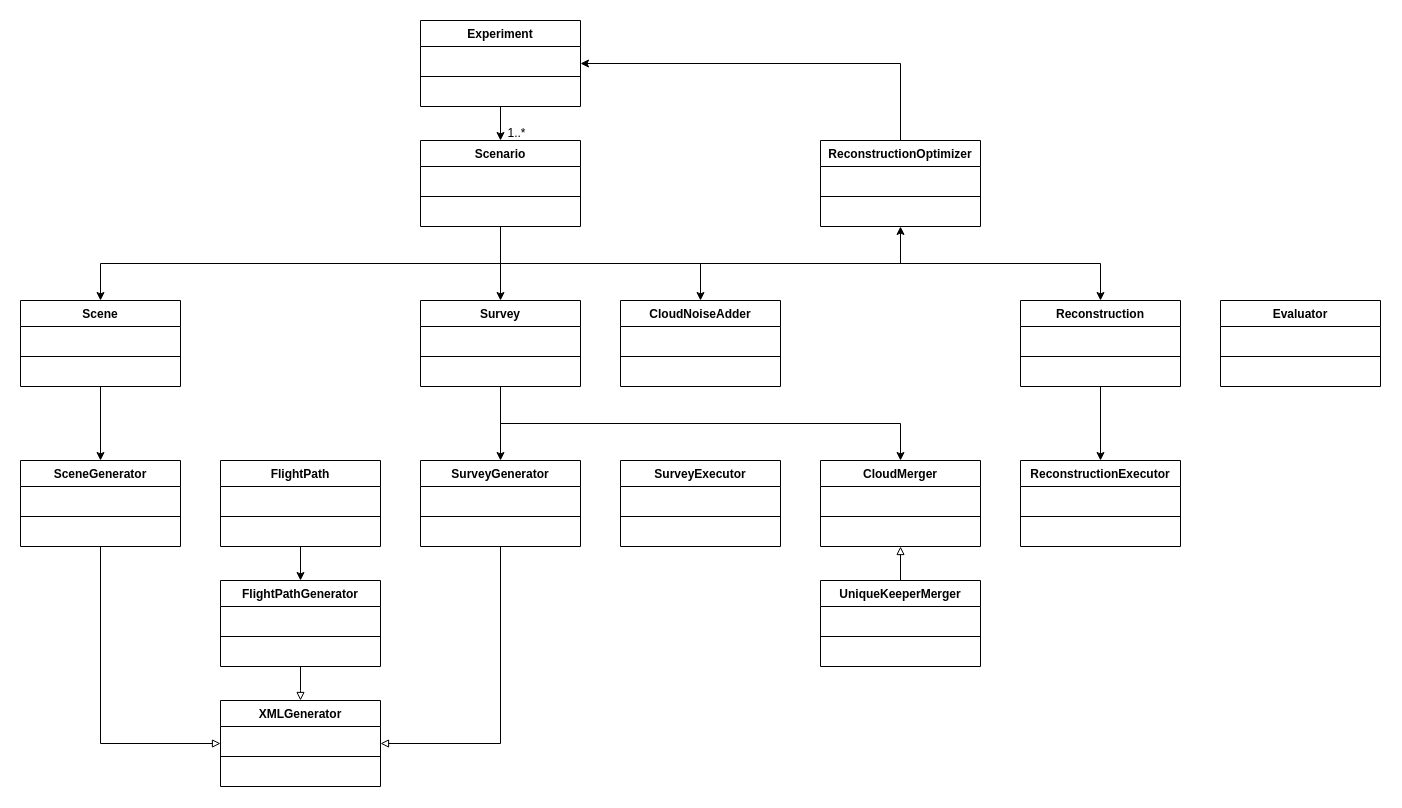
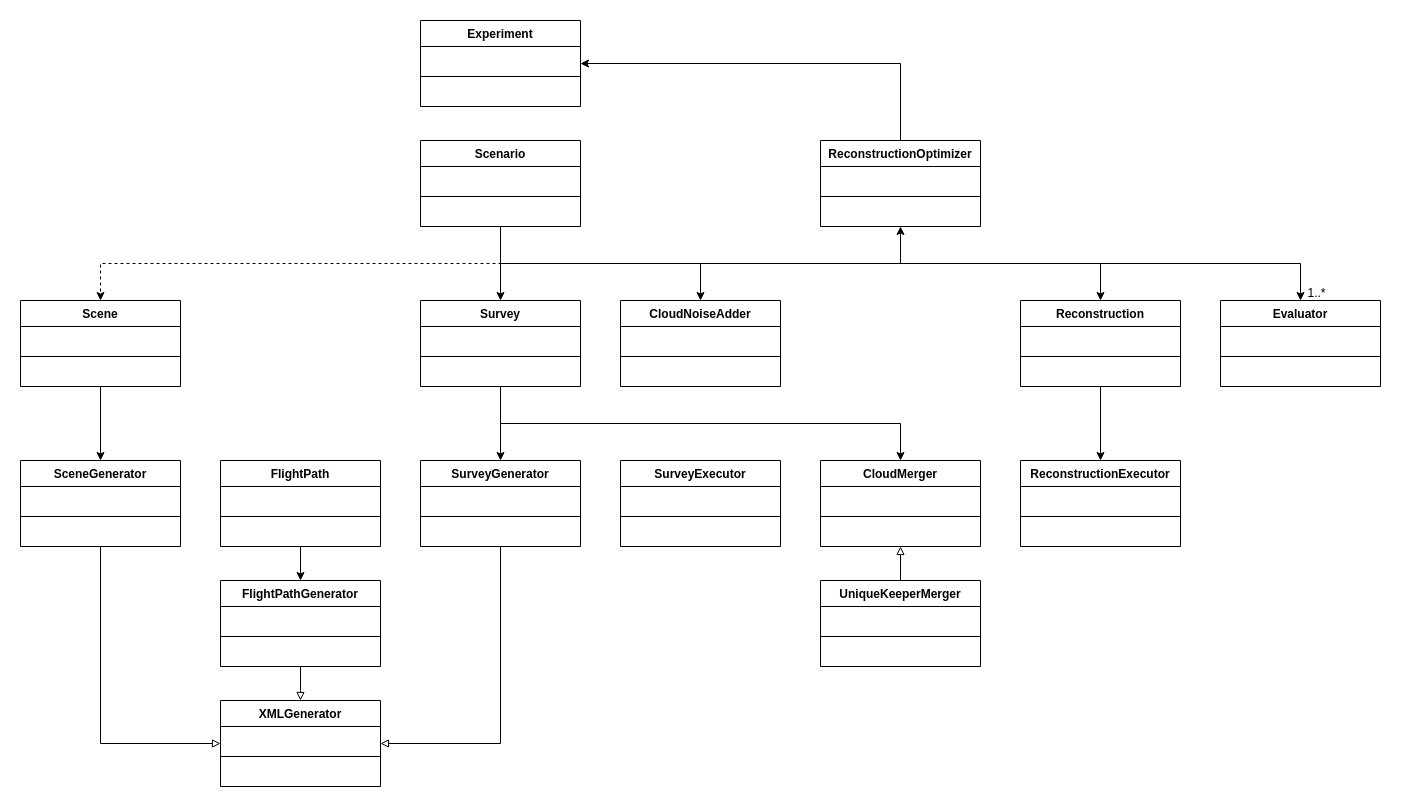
(501, 127) -> none
(285, 264) -> (285, 264)
none -> (1216, 264)
